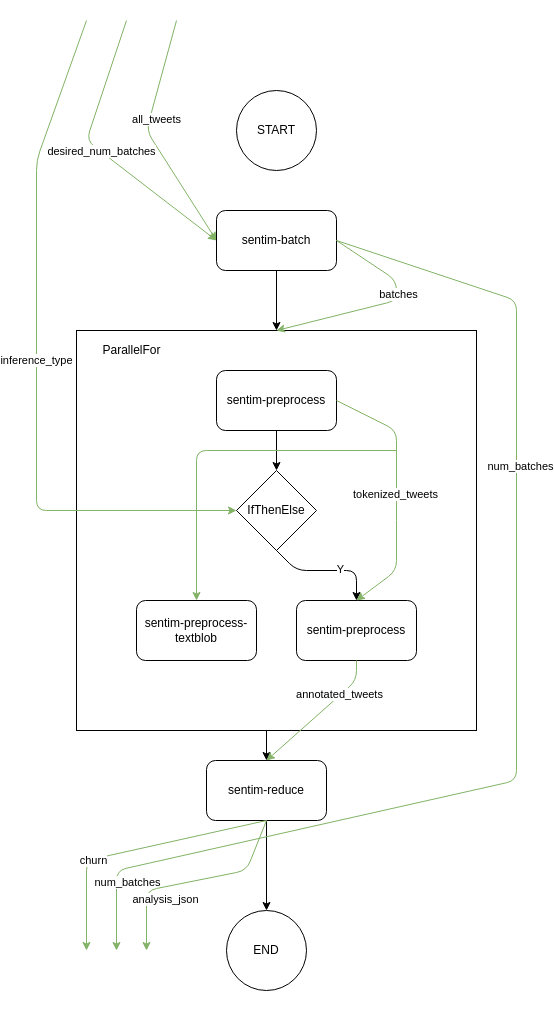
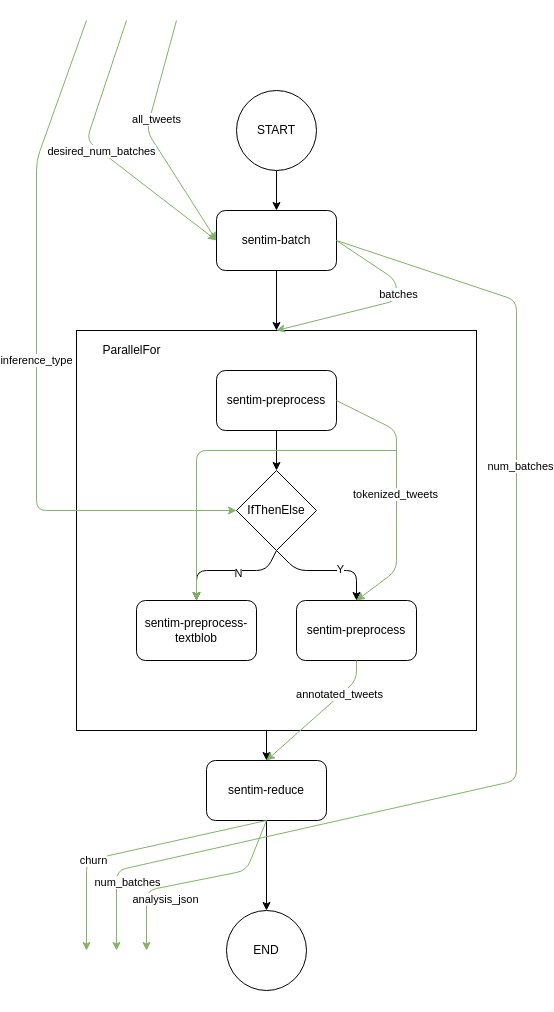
none -> (277, 187)
none -> (239, 571)
